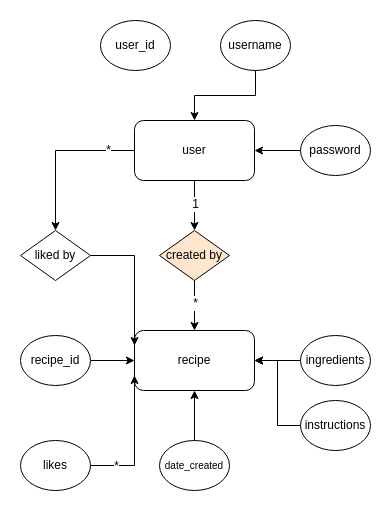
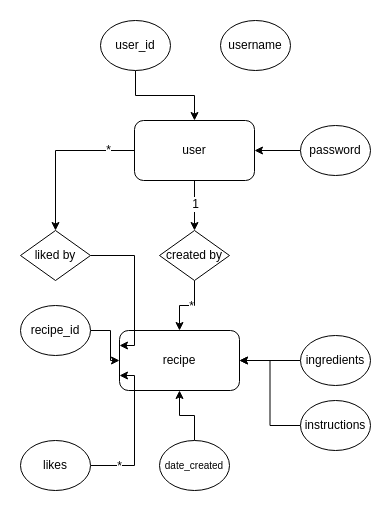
none -> (152, 96)
(239, 96) -> none
(195, 256) -> (195, 256)
(56, 361) -> (56, 331)
(195, 361) -> (180, 361)
